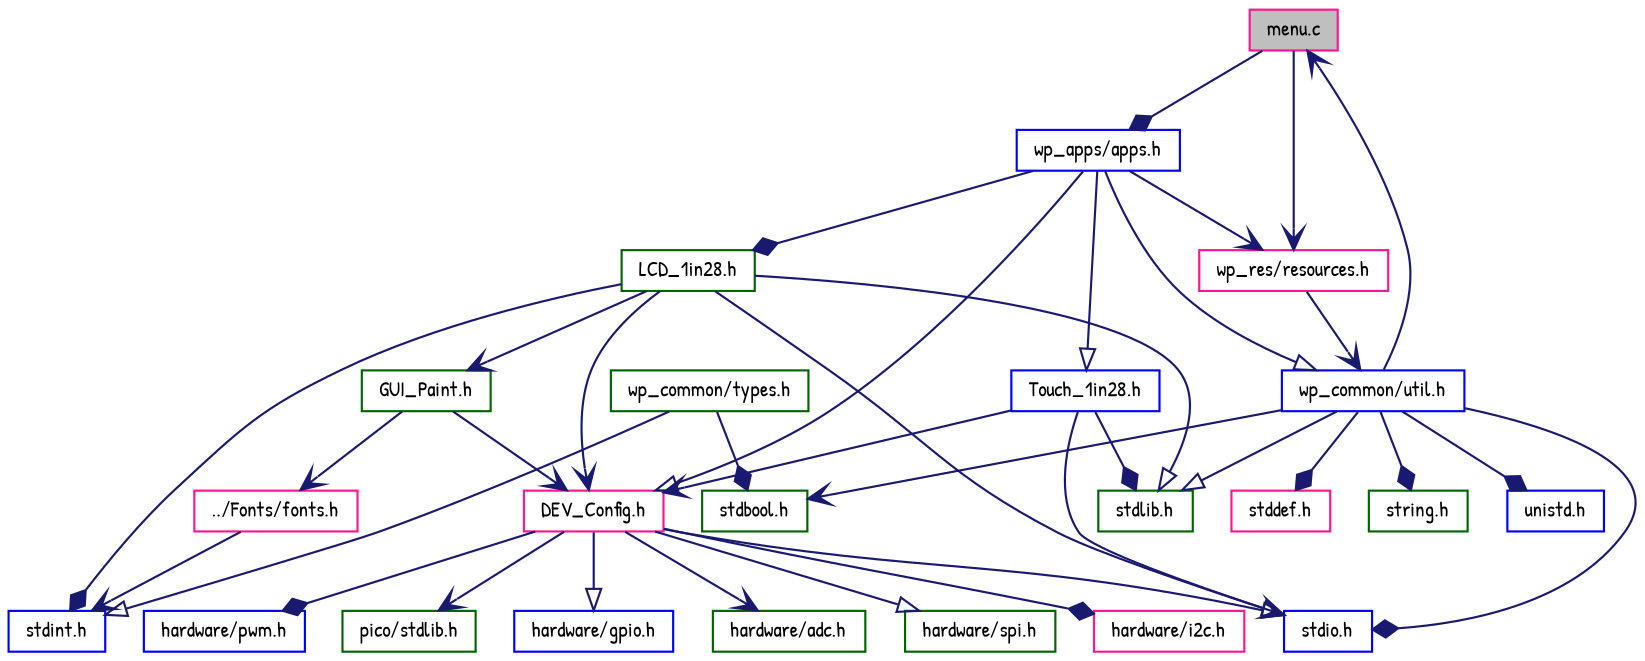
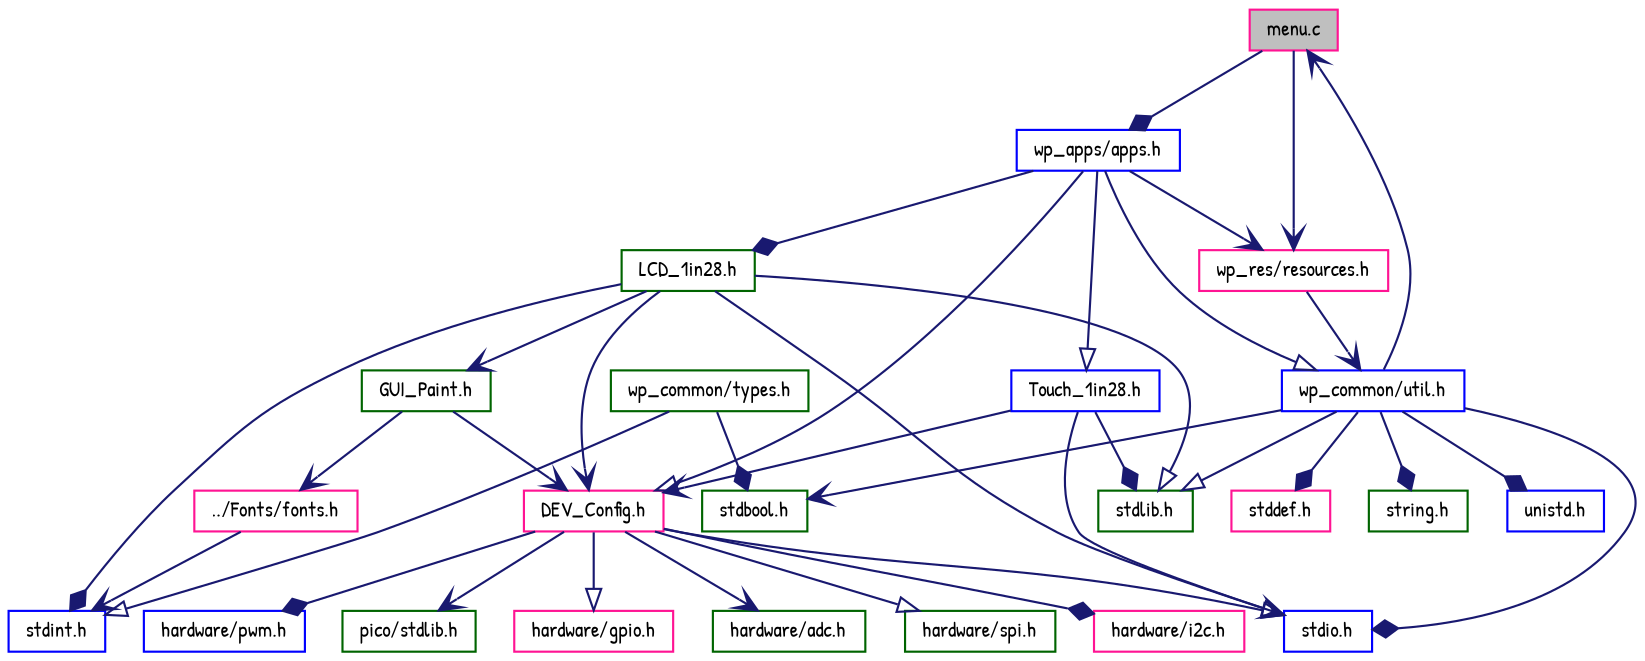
(594, 631) -> (594, 631)
